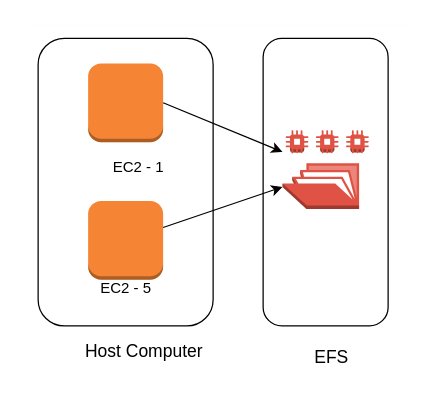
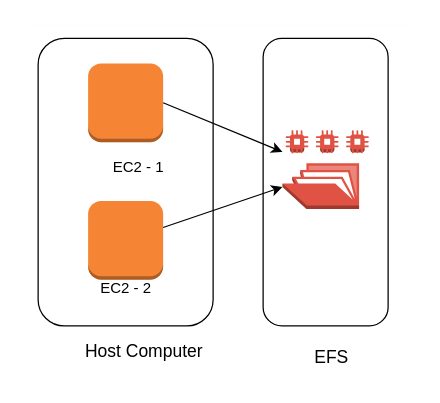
(126, 288) -> (126, 288)
